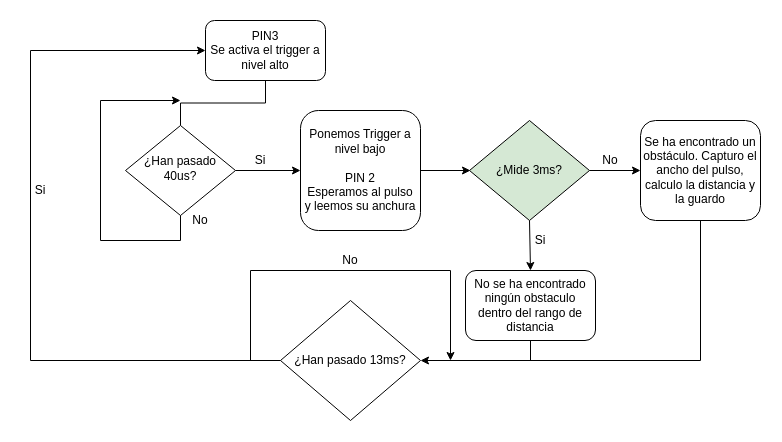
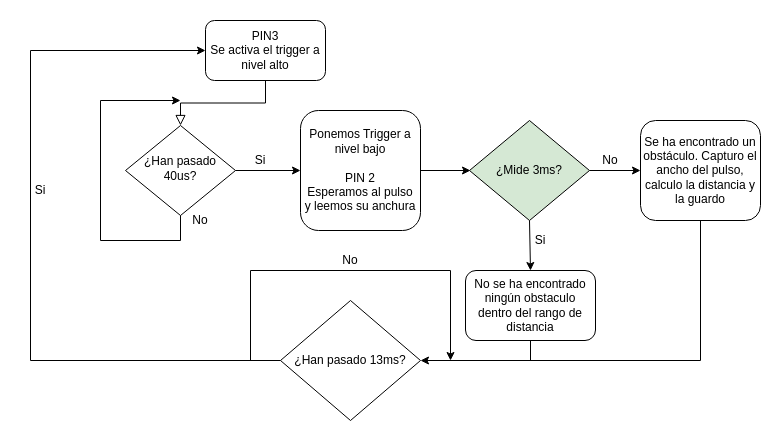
(181, 118) -> (181, 114)
